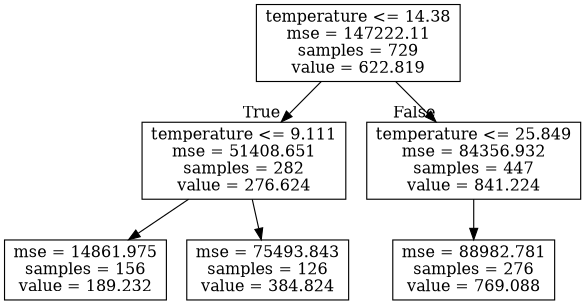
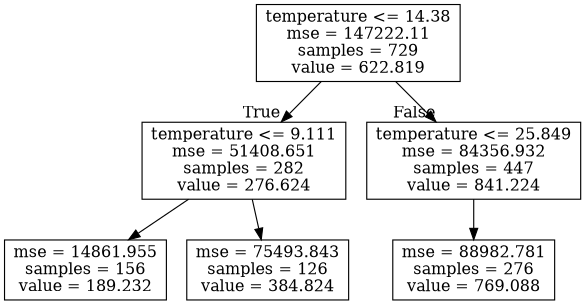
(85, 270) -> (85, 270)
